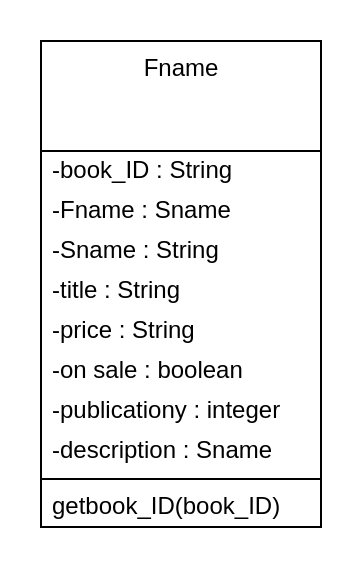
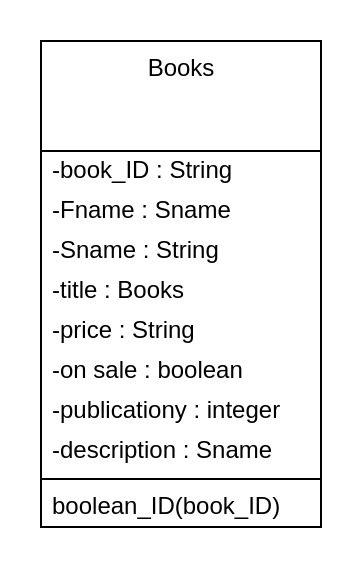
(182, 69) -> (182, 69)
(135, 291) -> (131, 291)
(181, 507) -> (178, 507)
